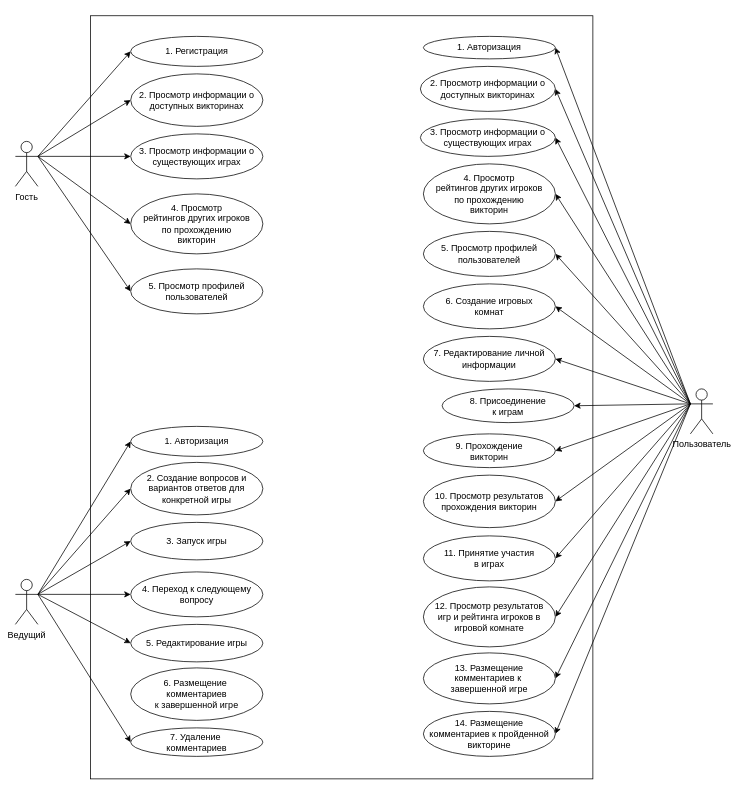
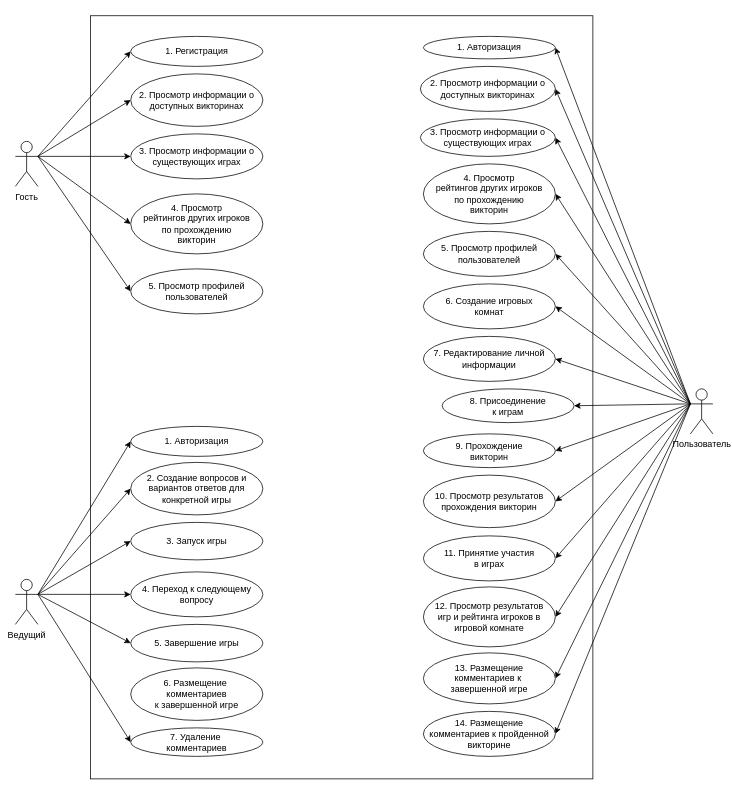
(197, 643) -> (197, 643)
